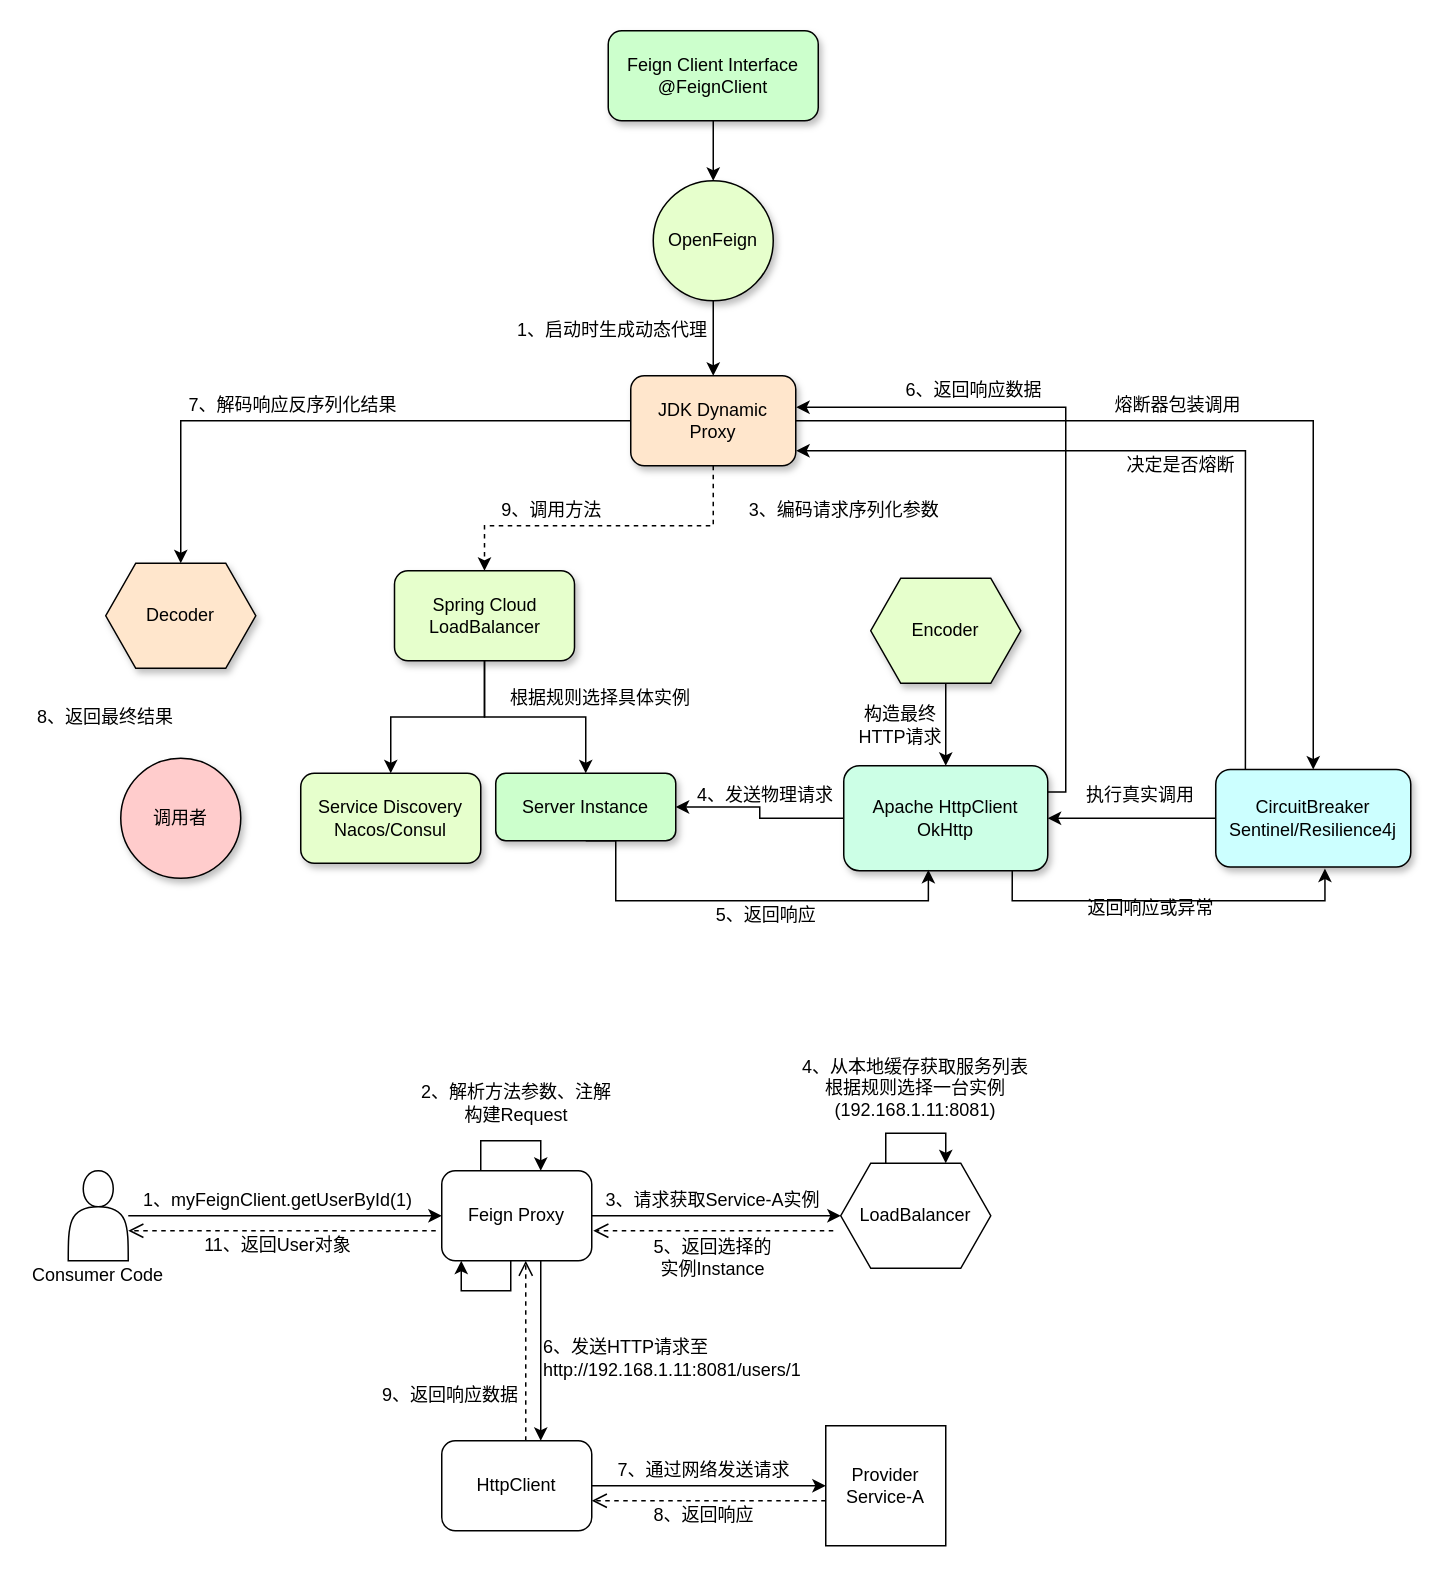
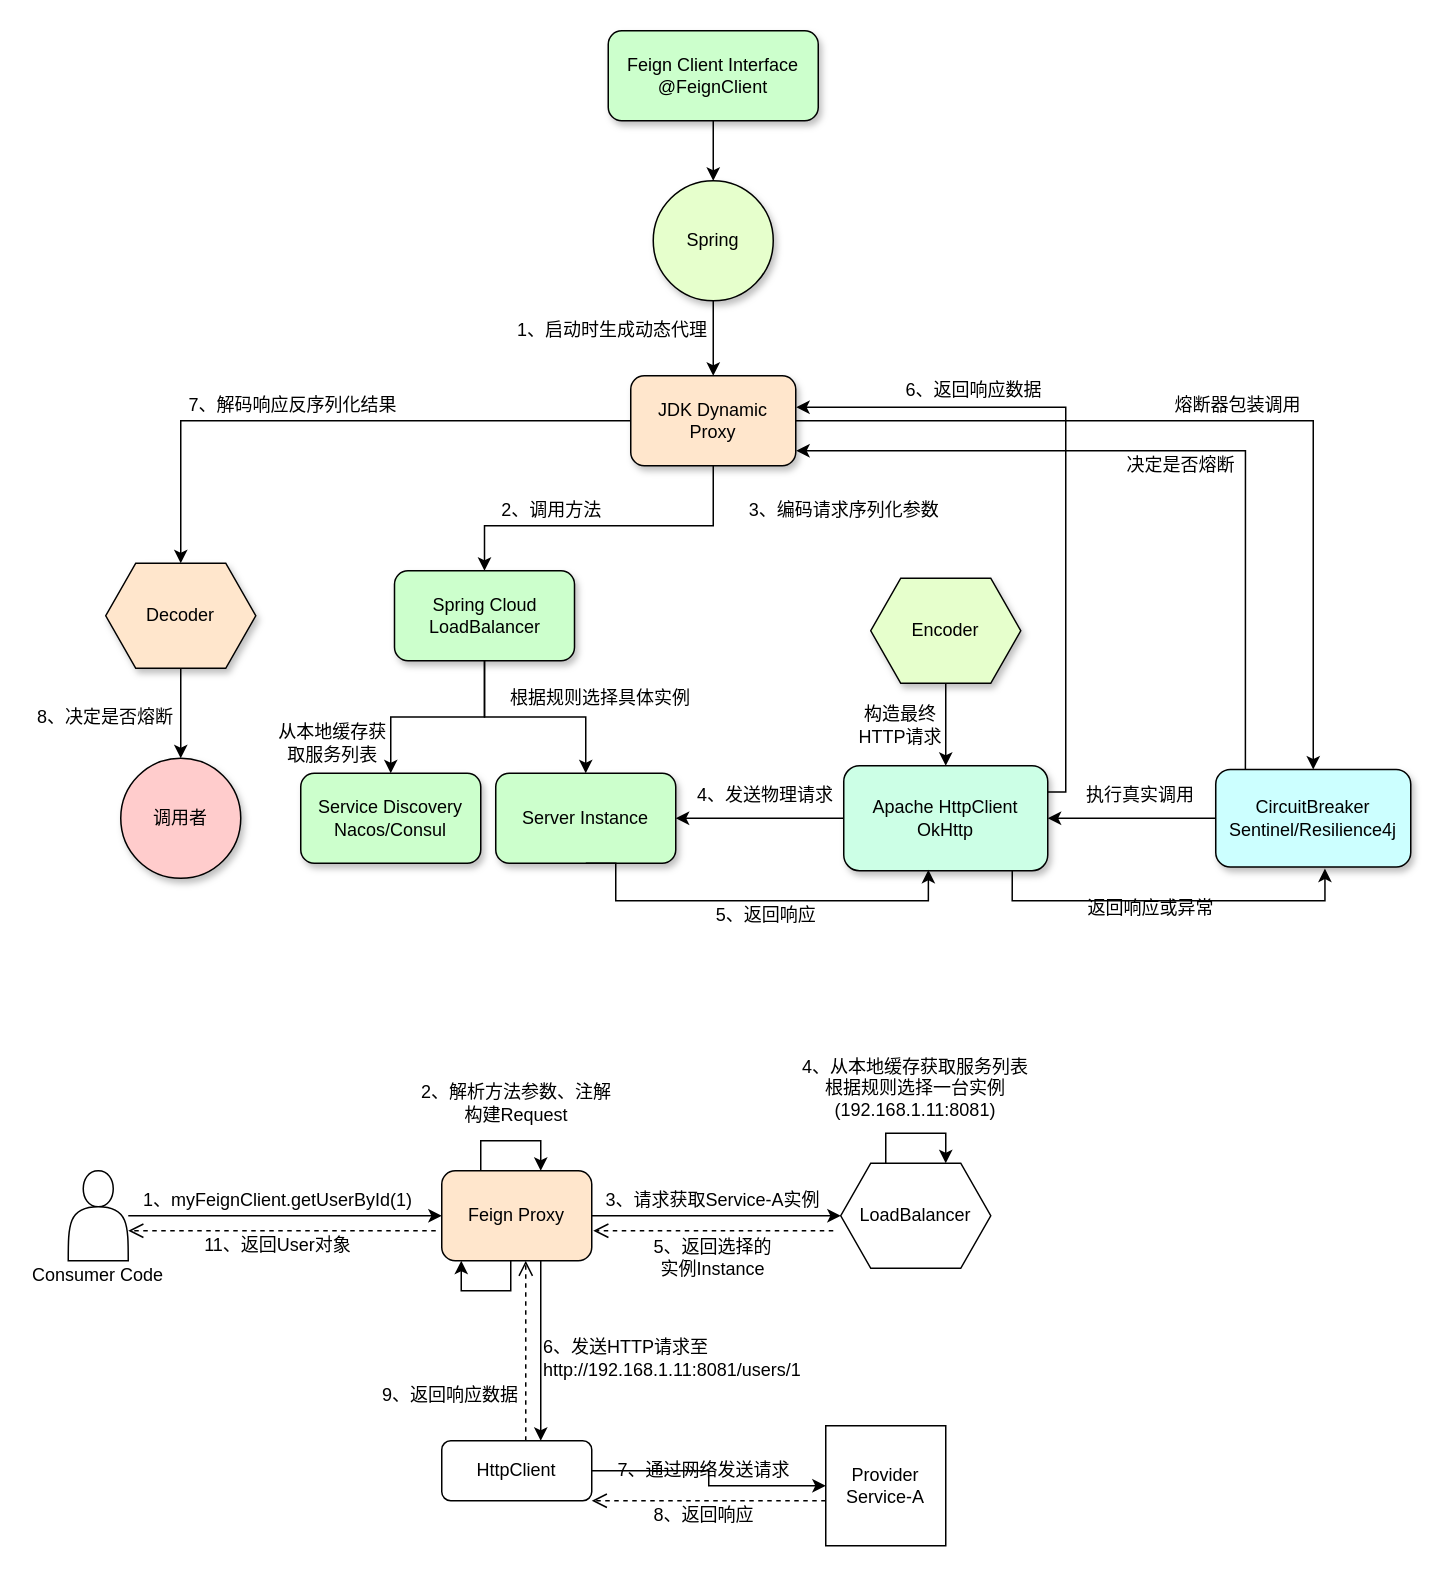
(713, 241) -> (713, 241)
(1178, 406) -> (1238, 406)
(552, 511) -> (552, 511)
(611, 526) -> (611, 526)
(485, 616) -> (485, 616)
none -> (181, 708)
(106, 718) -> (106, 718)
none -> (333, 743)
(586, 807) -> (586, 818)
(391, 818) -> (391, 818)
(517, 1216) -> (517, 1216)
(517, 1486) -> (517, 1471)
